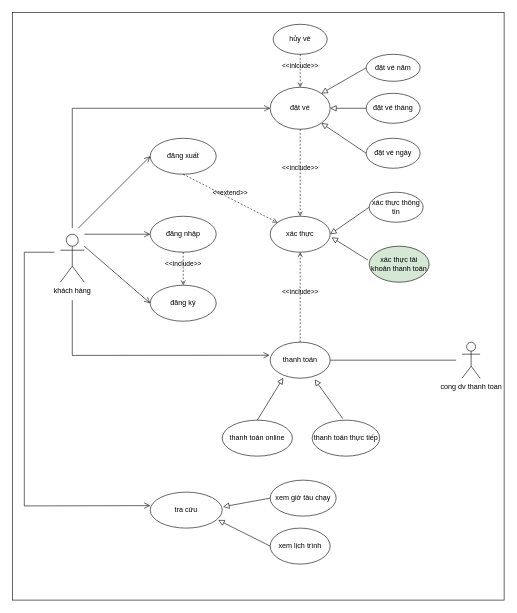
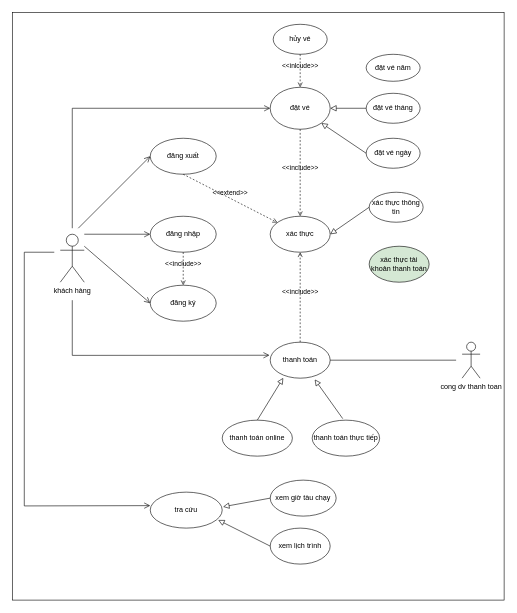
(347, 79) -> none
(353, 250) -> none
